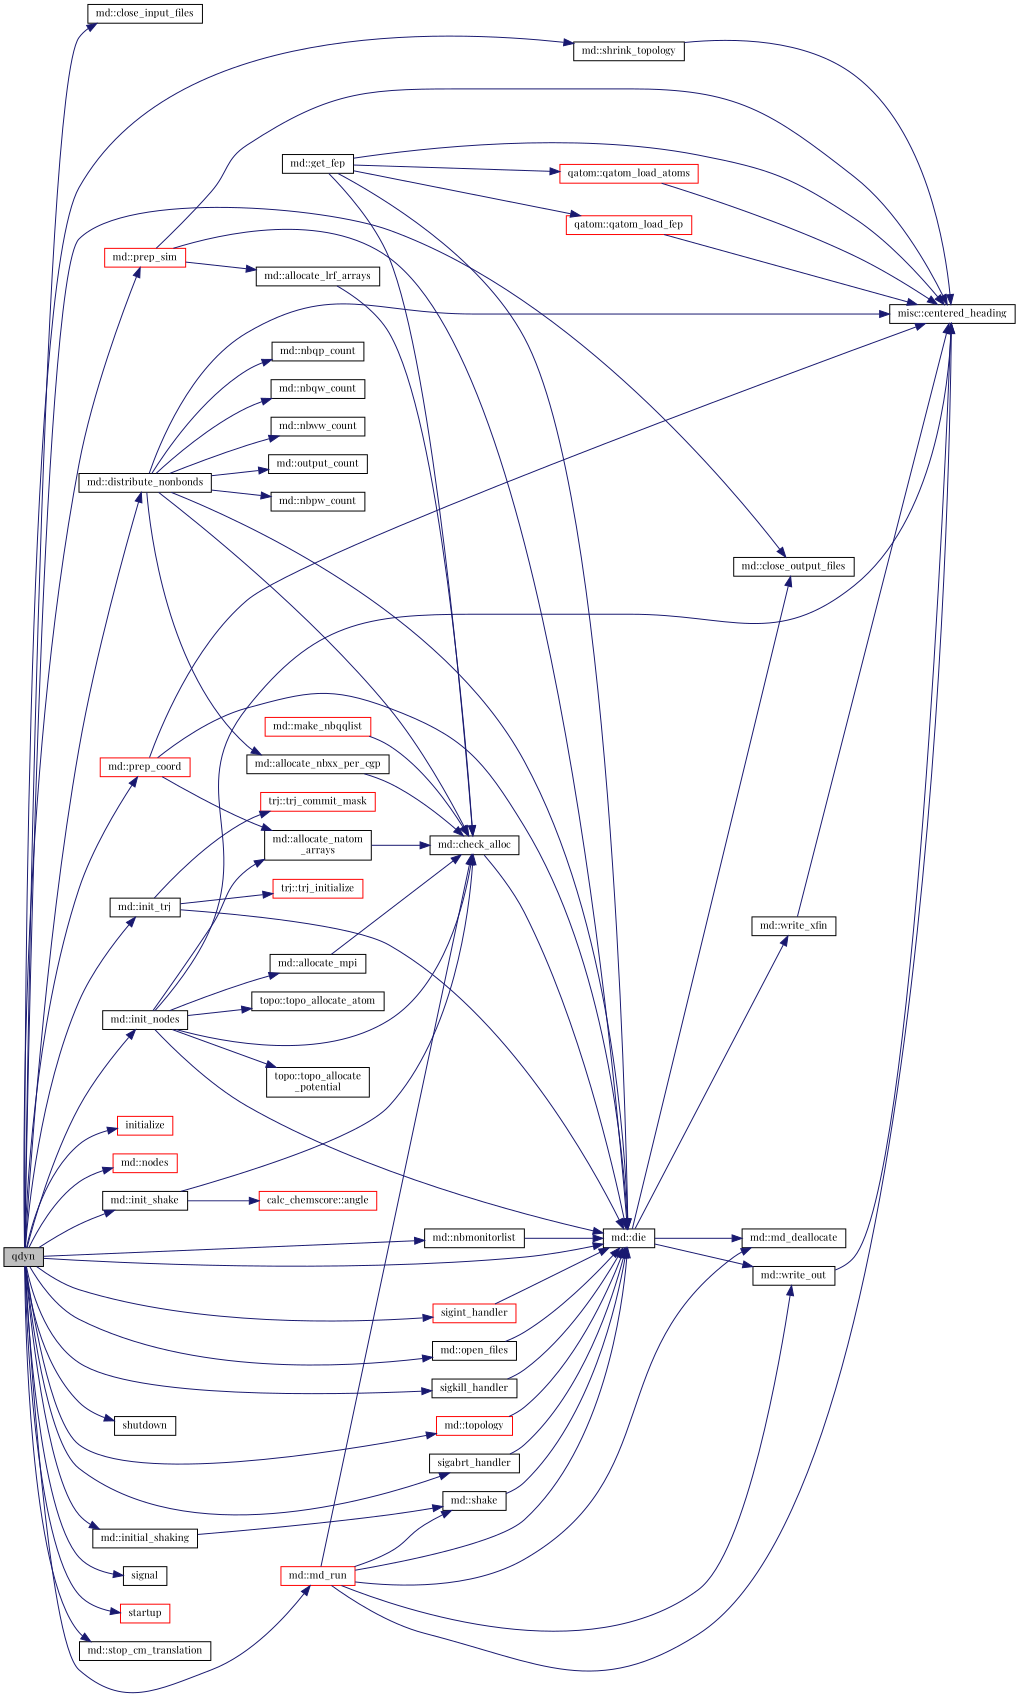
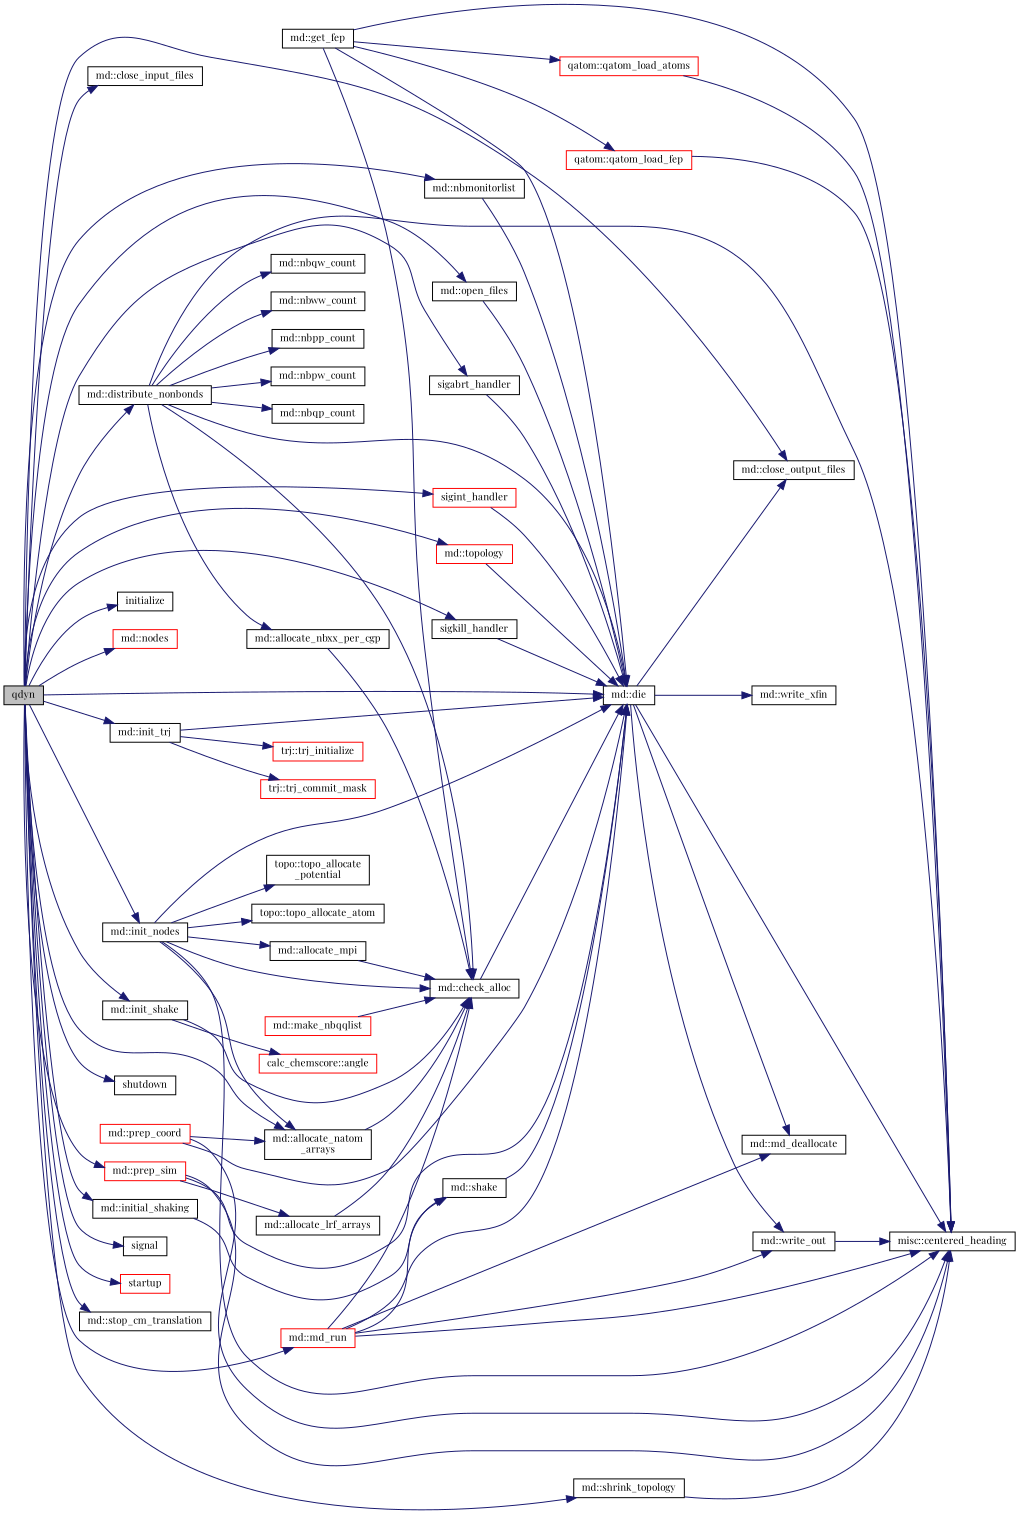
(318, 464) -> (318, 339)
(872, 625) -> (788, 964)
(54, 985) -> (58, 983)
(145, 1126) -> (145, 601)
